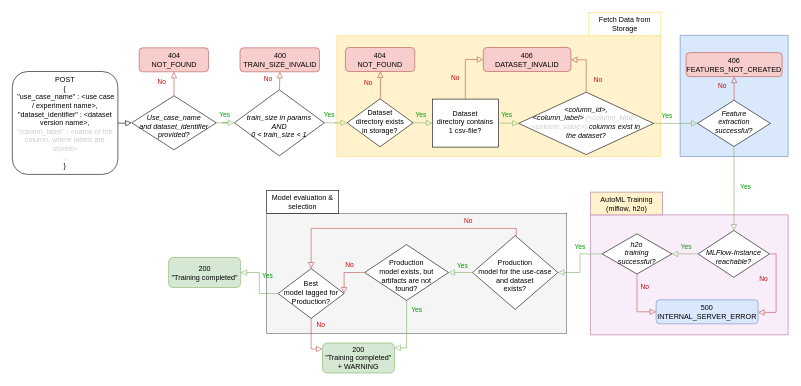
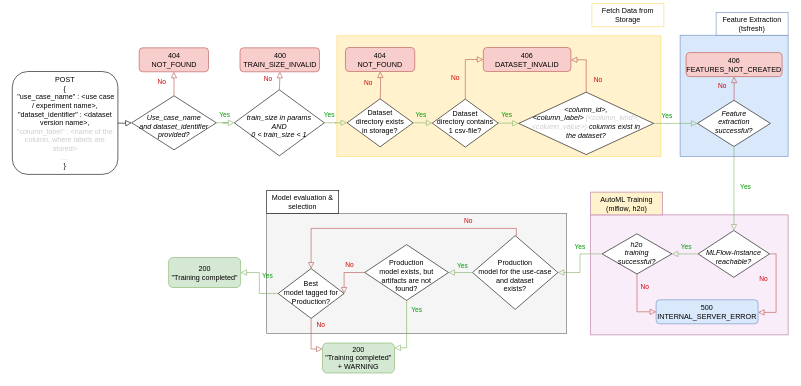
(625, 24) -> (628, 15)
none -> (752, 24)
(465, 123) -> (465, 123)
